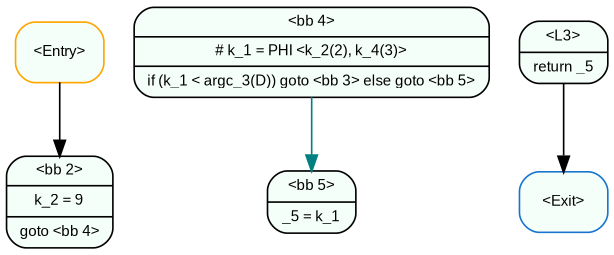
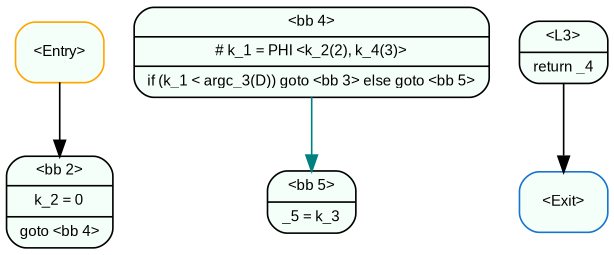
(564, 67) -> (564, 67)
(60, 200) -> (60, 200)
(312, 217) -> (312, 217)
